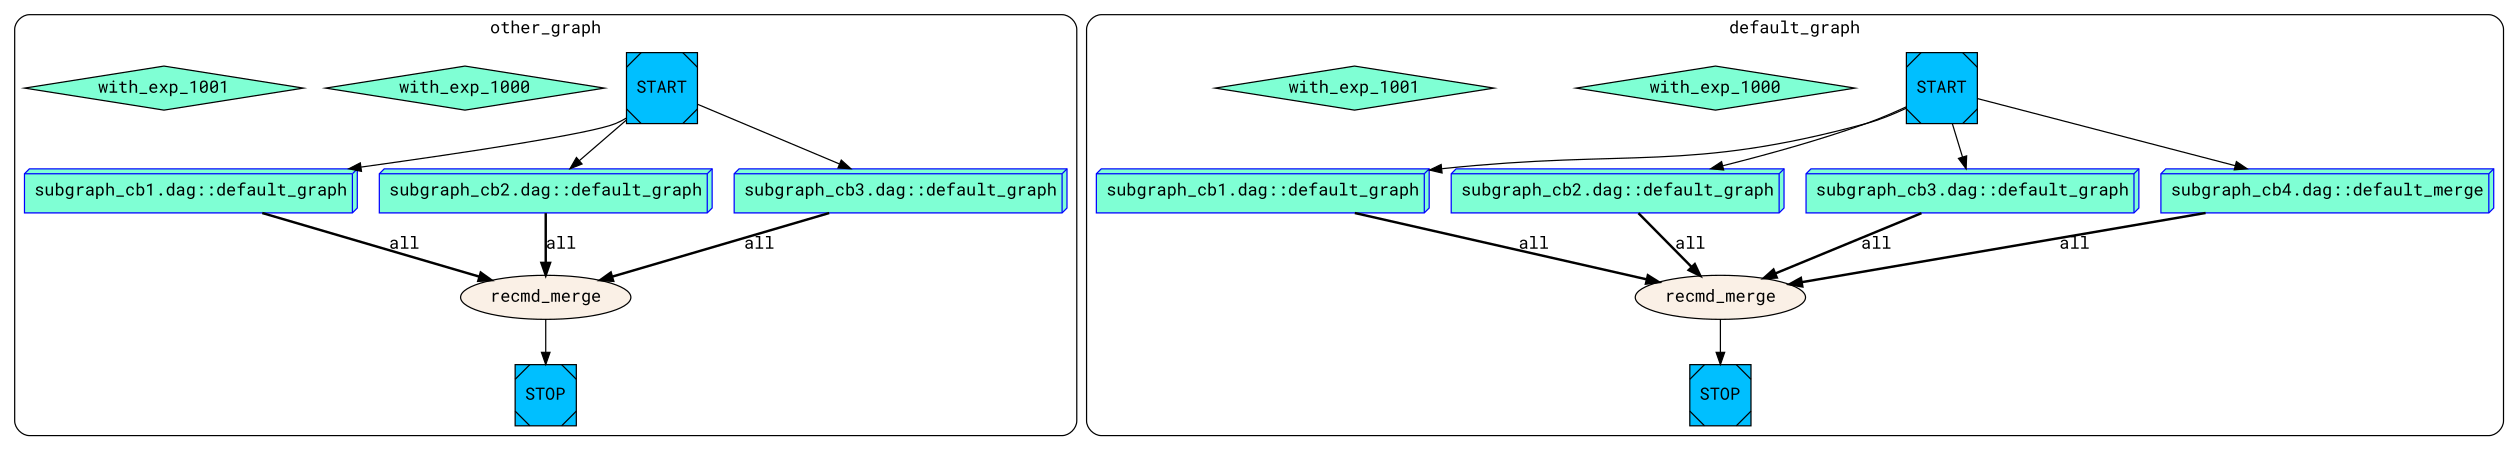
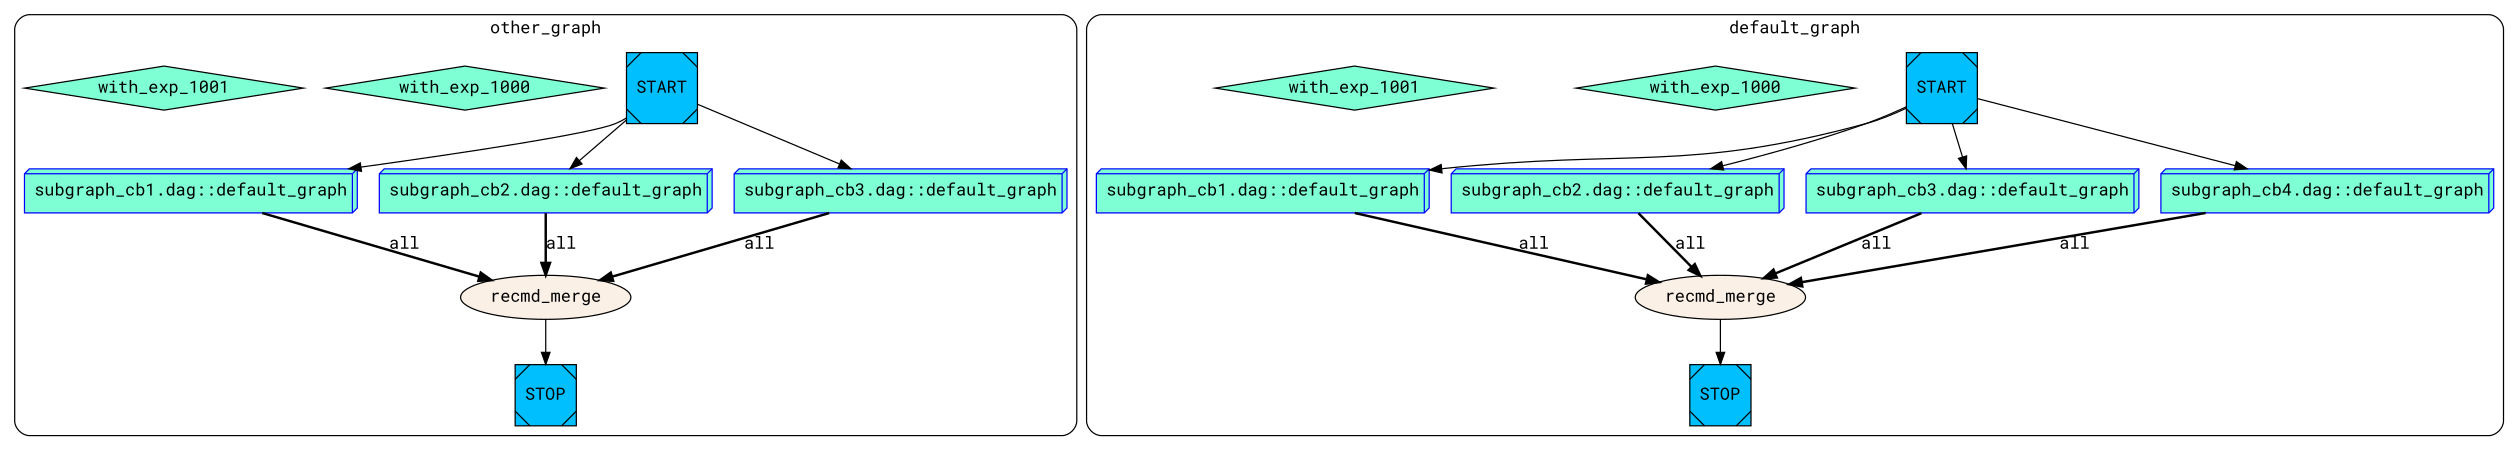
(2327, 191) -> (2327, 191)
